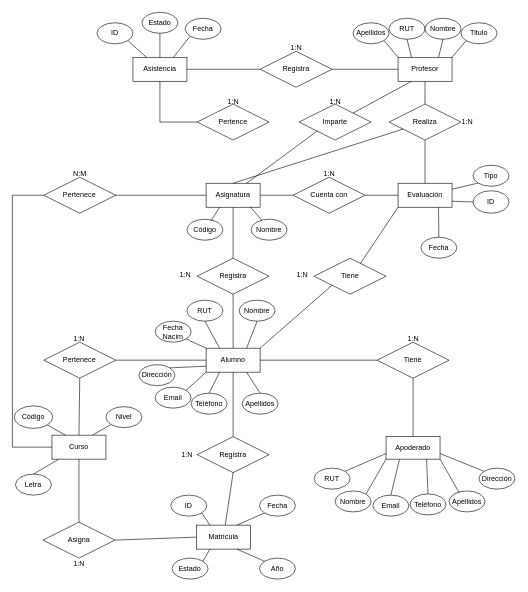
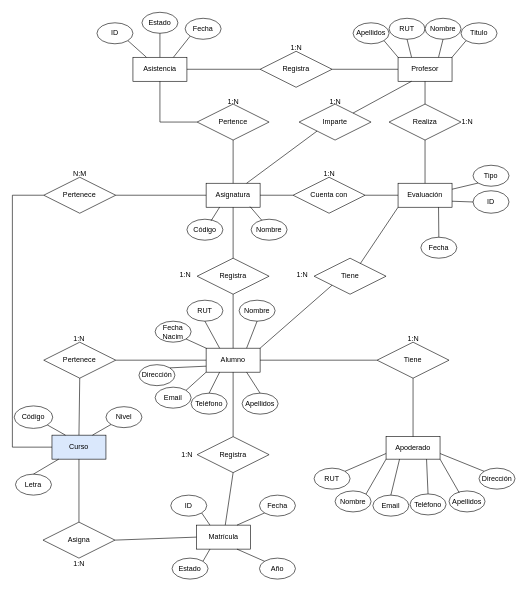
(331, 152) -> (233, 162)
(79, 447) -> (79, 447)
